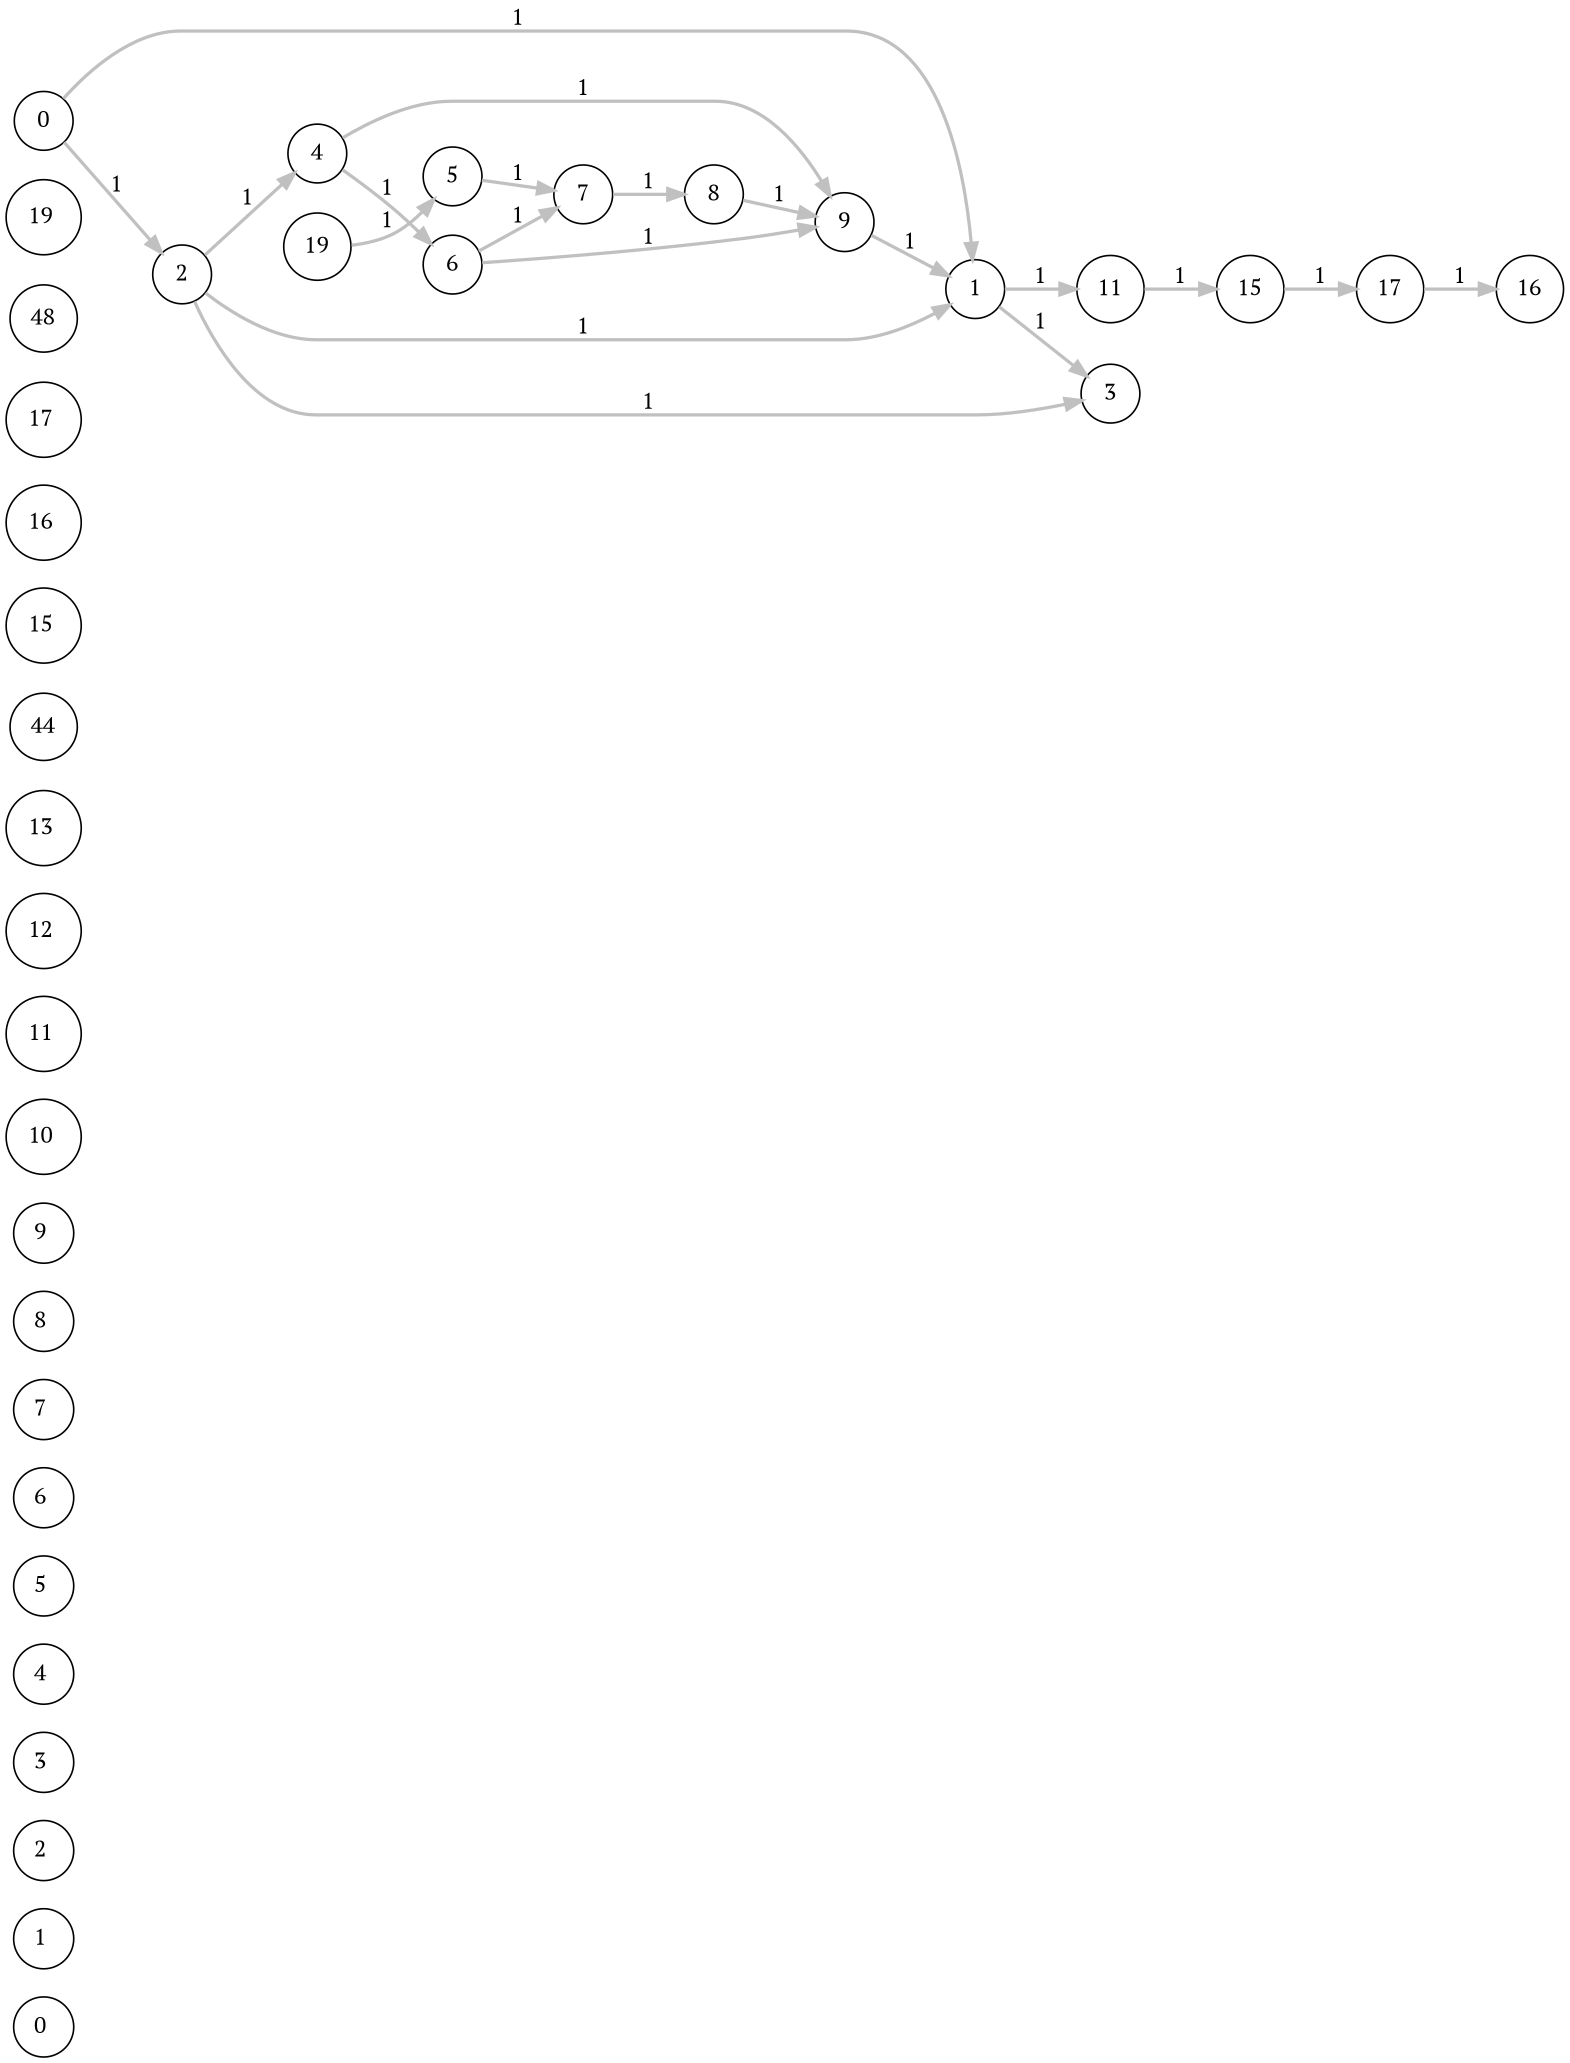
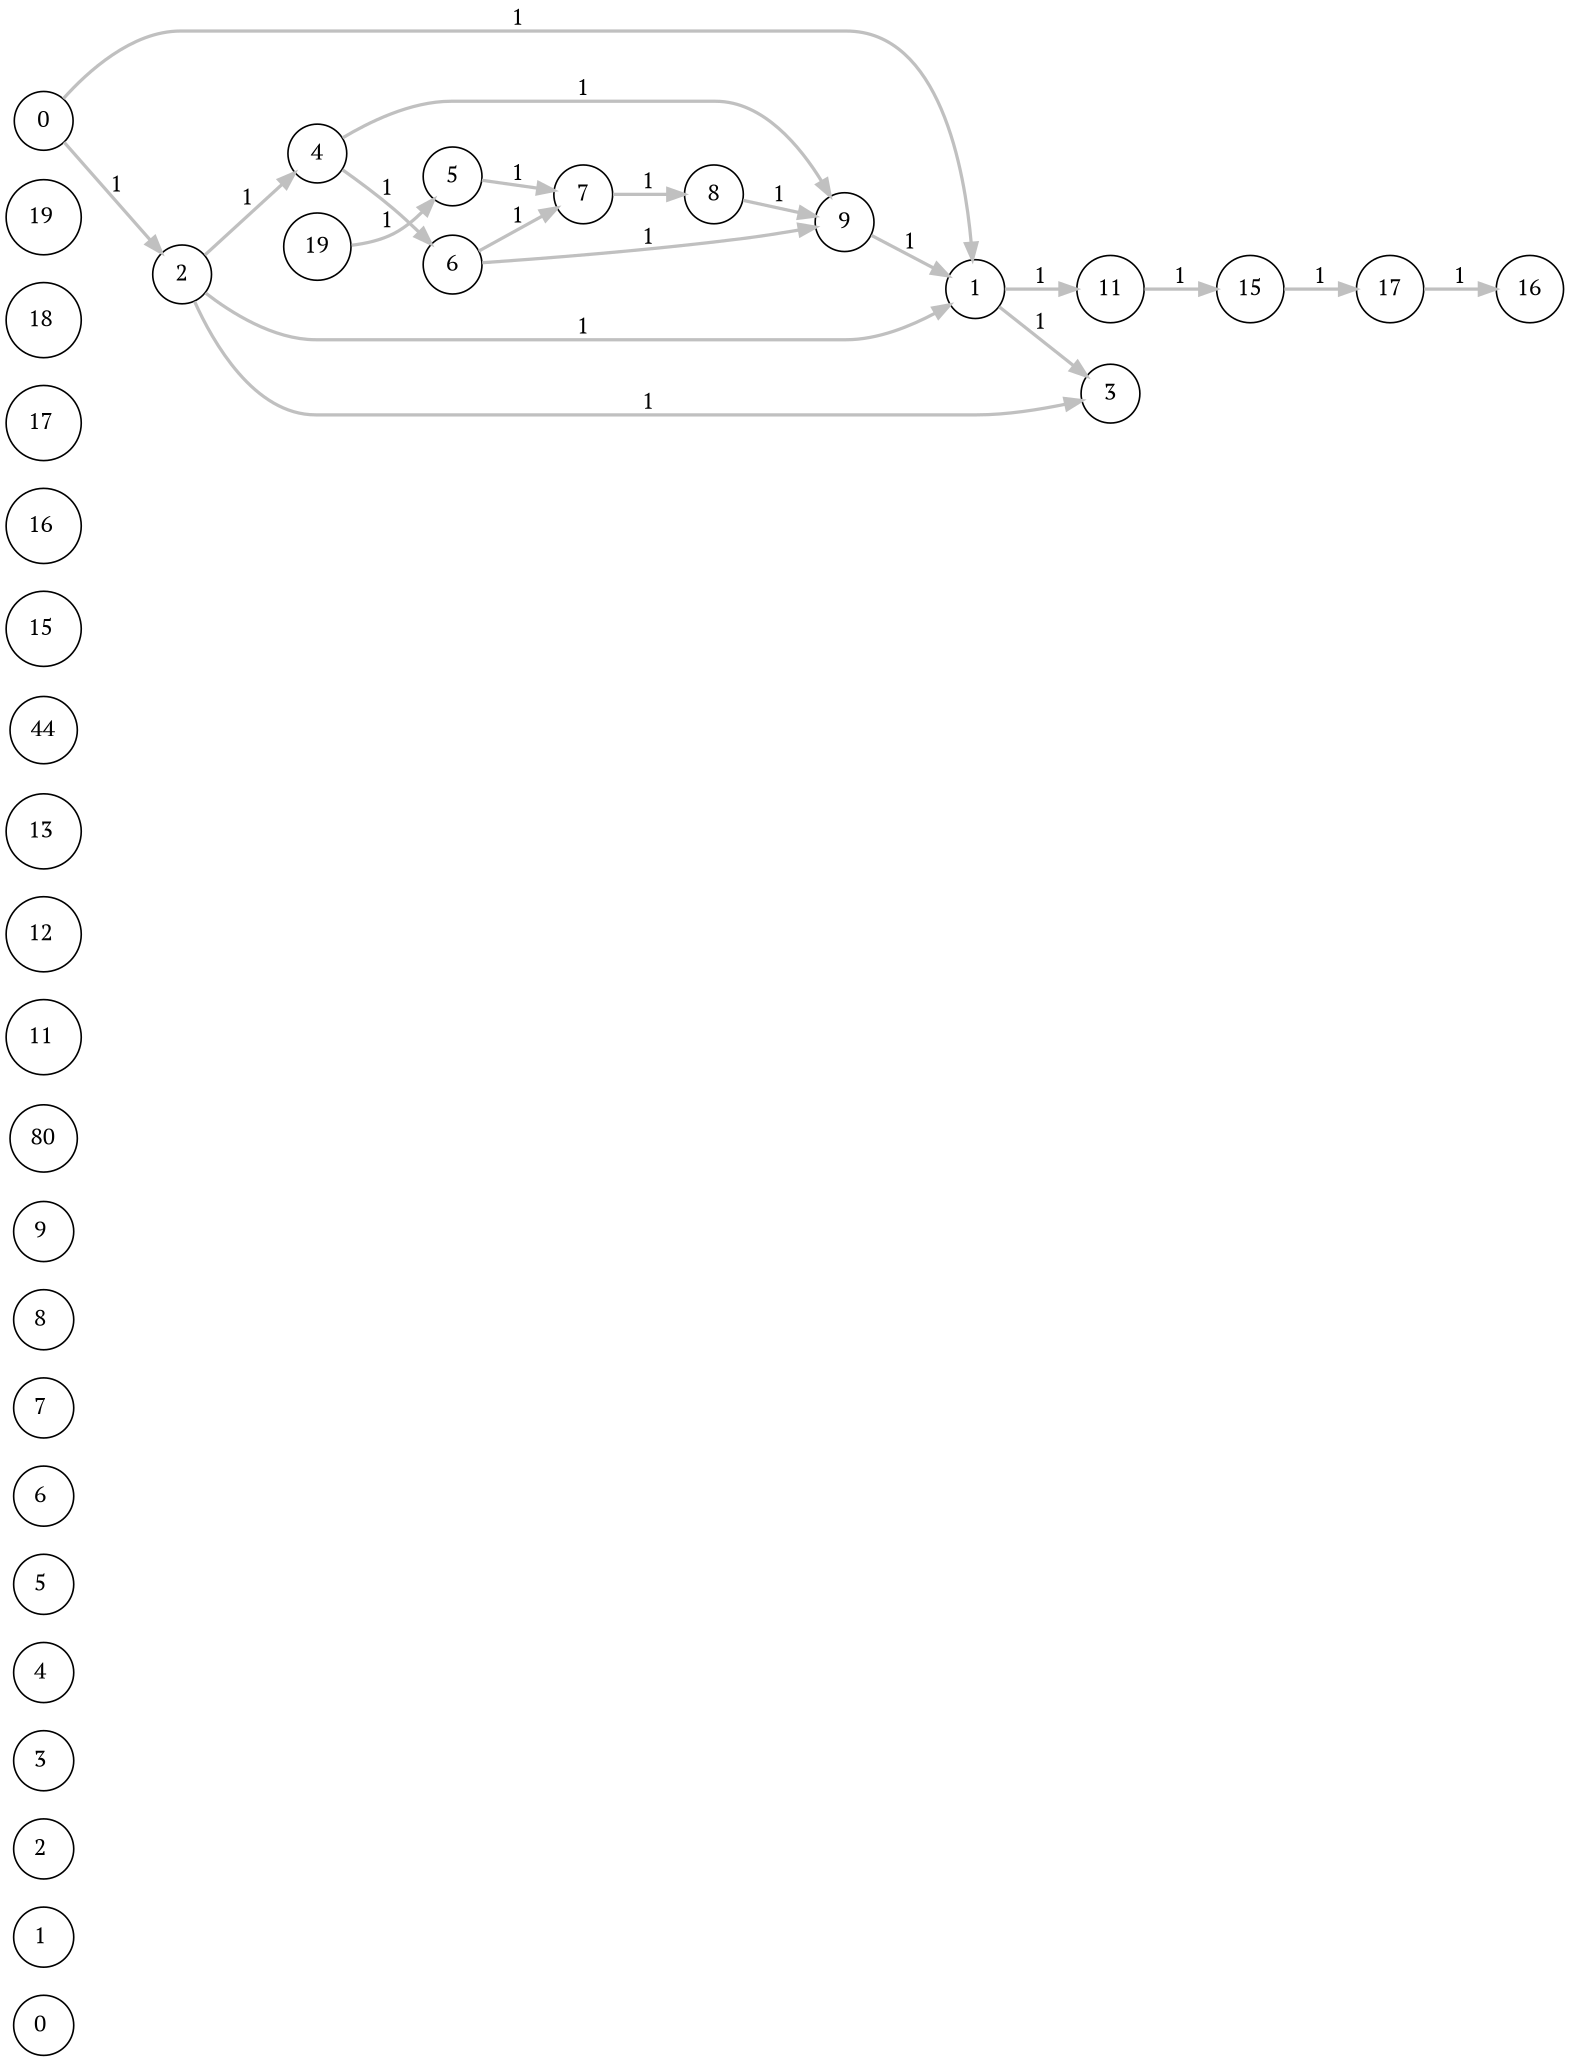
(44, 318) -> (44, 320)
(44, 1137) -> (44, 1138)
